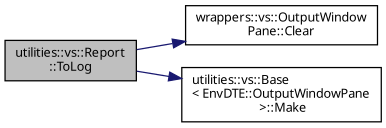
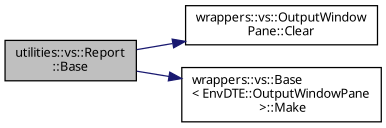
(71, 61) -> (71, 61)
(282, 95) -> (282, 95)
